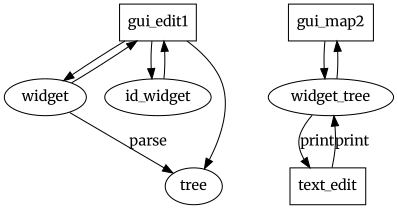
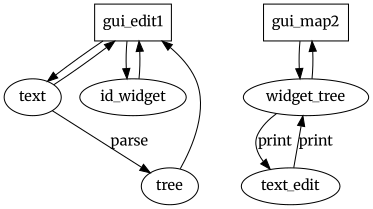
(225, 95) -> (200, 105)
(45, 97) -> (33, 97)
(328, 186) -> (291, 186)
